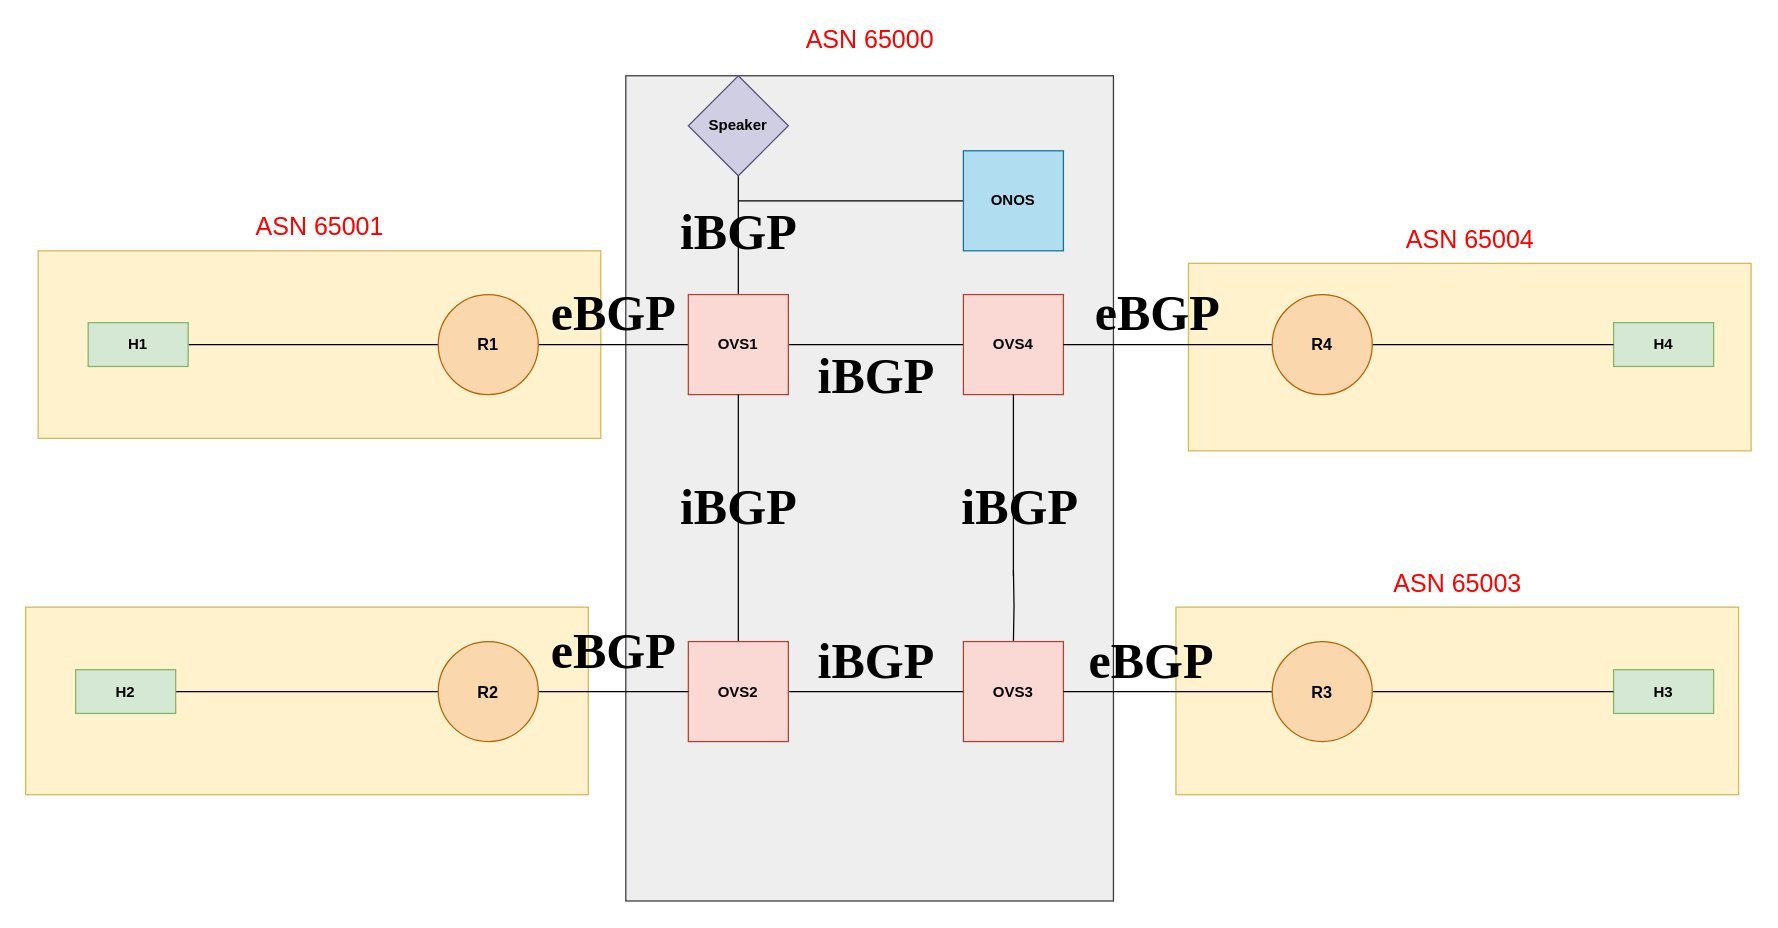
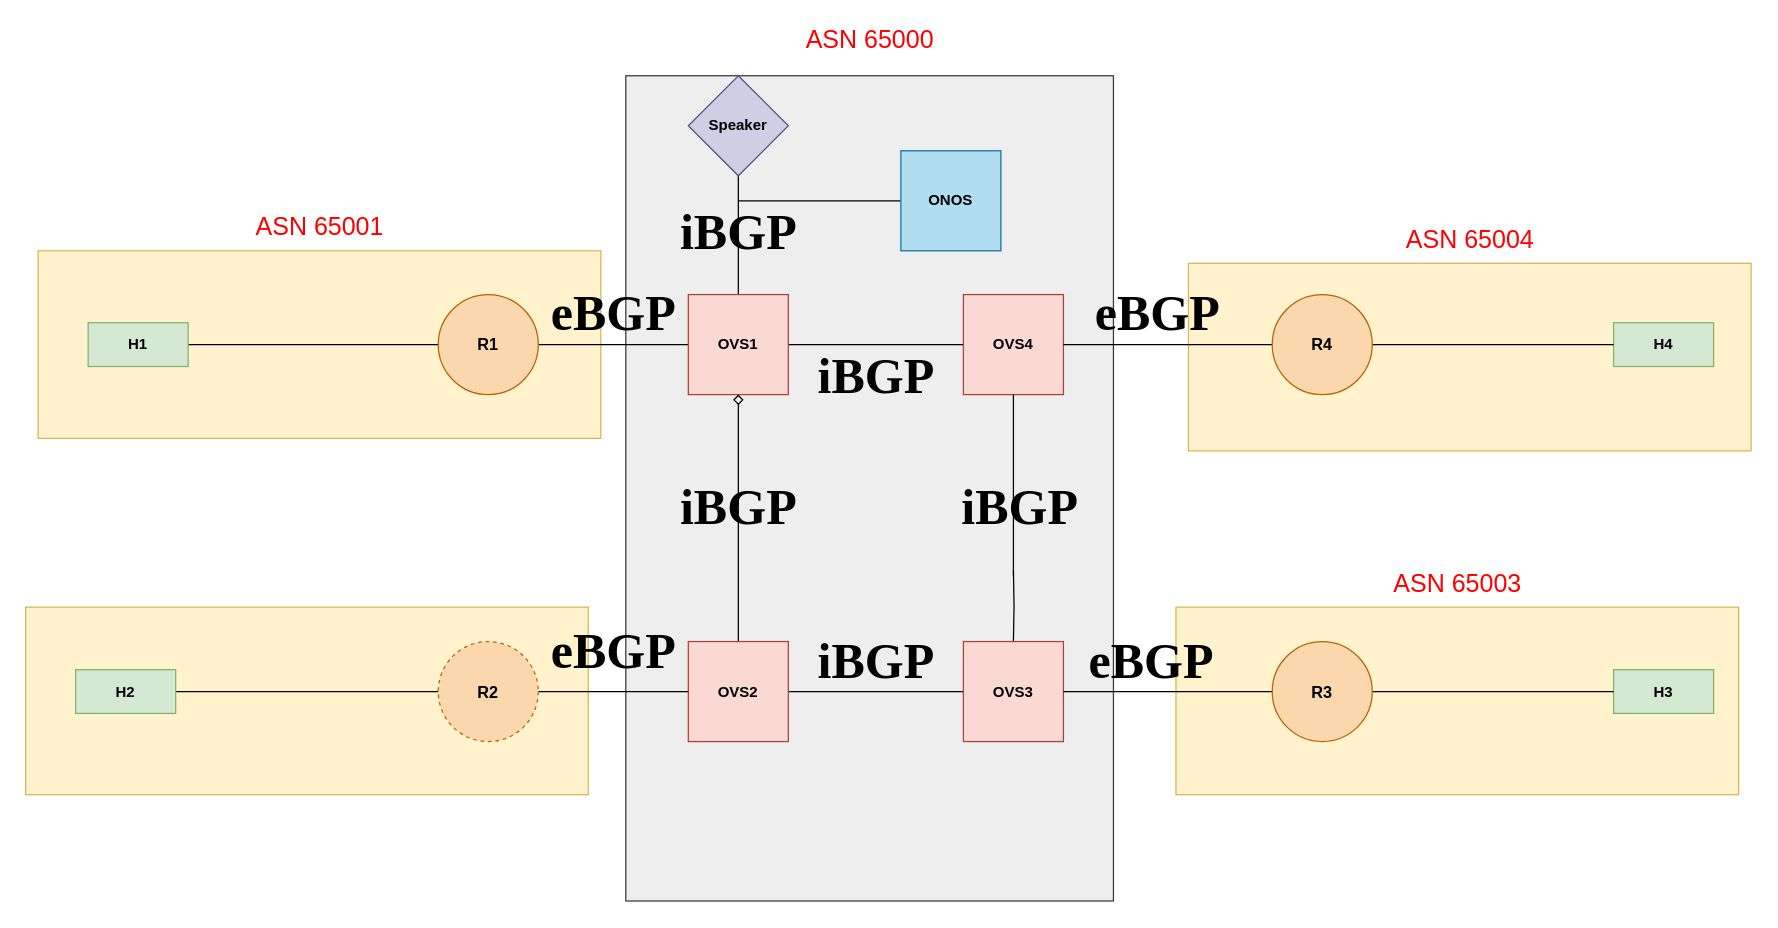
(1013, 201) -> (951, 201)
(738, 400) -> (738, 405)
(488, 691) -> (488, 691)
